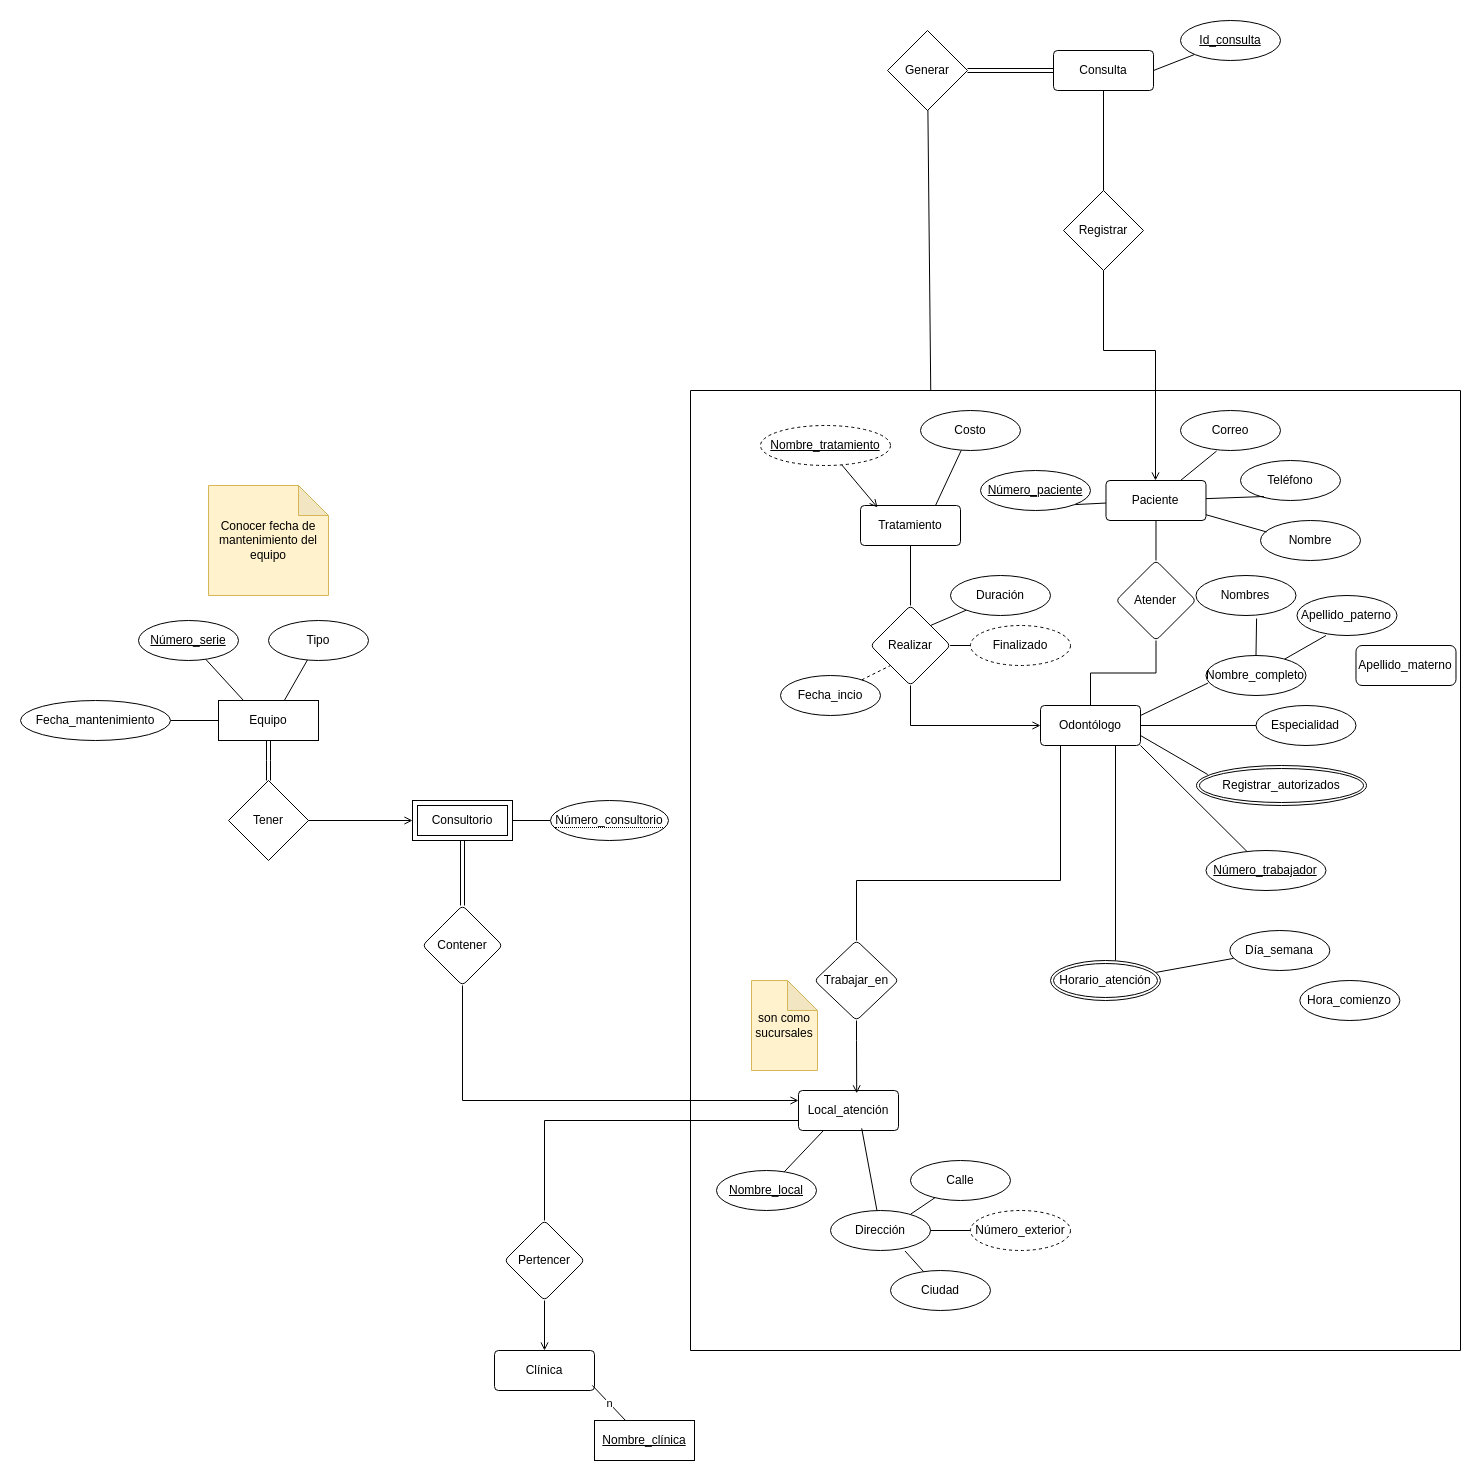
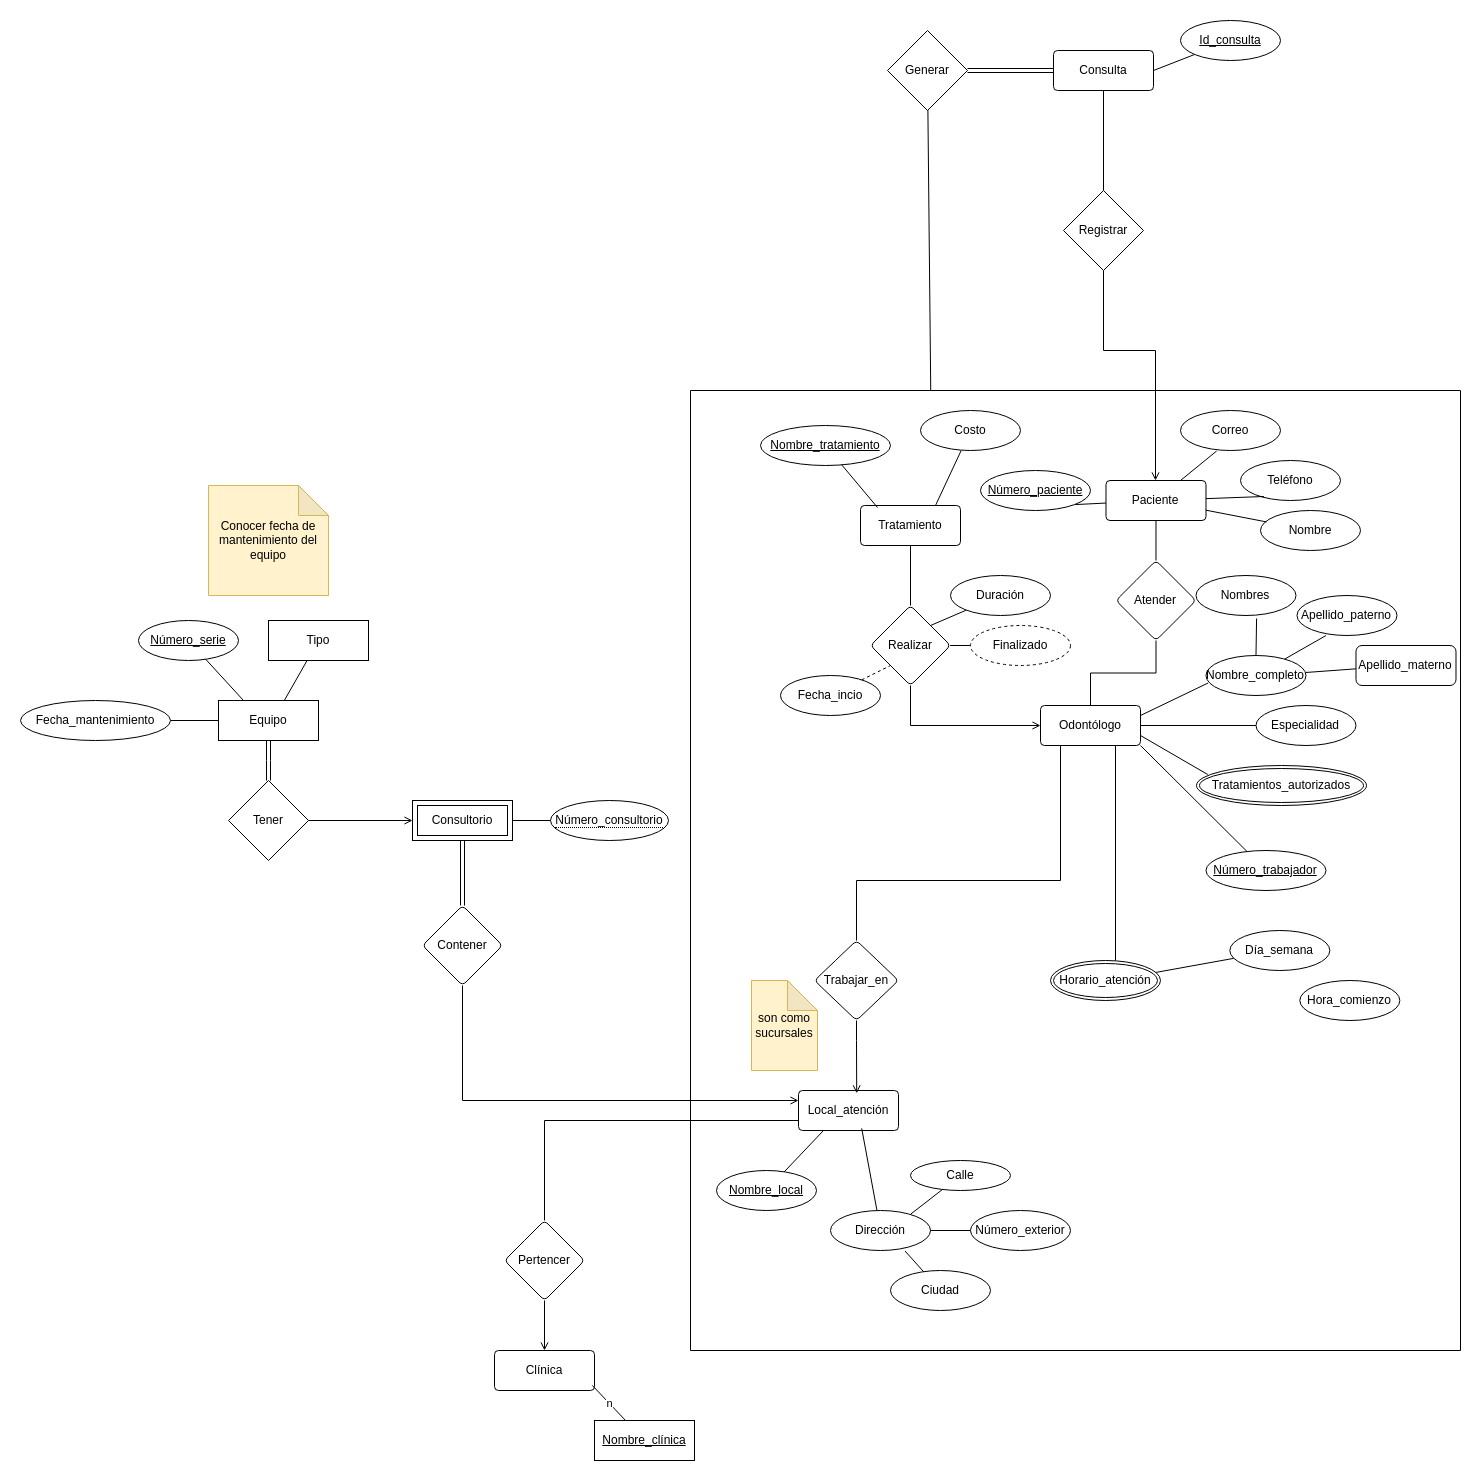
(826, 446) -> (826, 446)
(874, 503) -> (874, 504)
(1311, 541) -> (1311, 531)
(319, 641) -> (319, 641)
none -> (1331, 671)
(1282, 786) -> (1282, 786)
(961, 1181) -> (961, 1176)
(1021, 1231) -> (1021, 1231)
